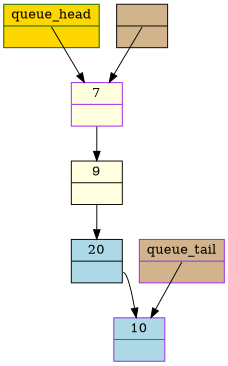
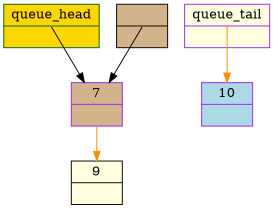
(97, 104) -> (97, 104)
(97, 139) -> (97, 139)
(97, 261) -> none
(182, 261) -> (227, 26)
(169, 286) -> (227, 50)
